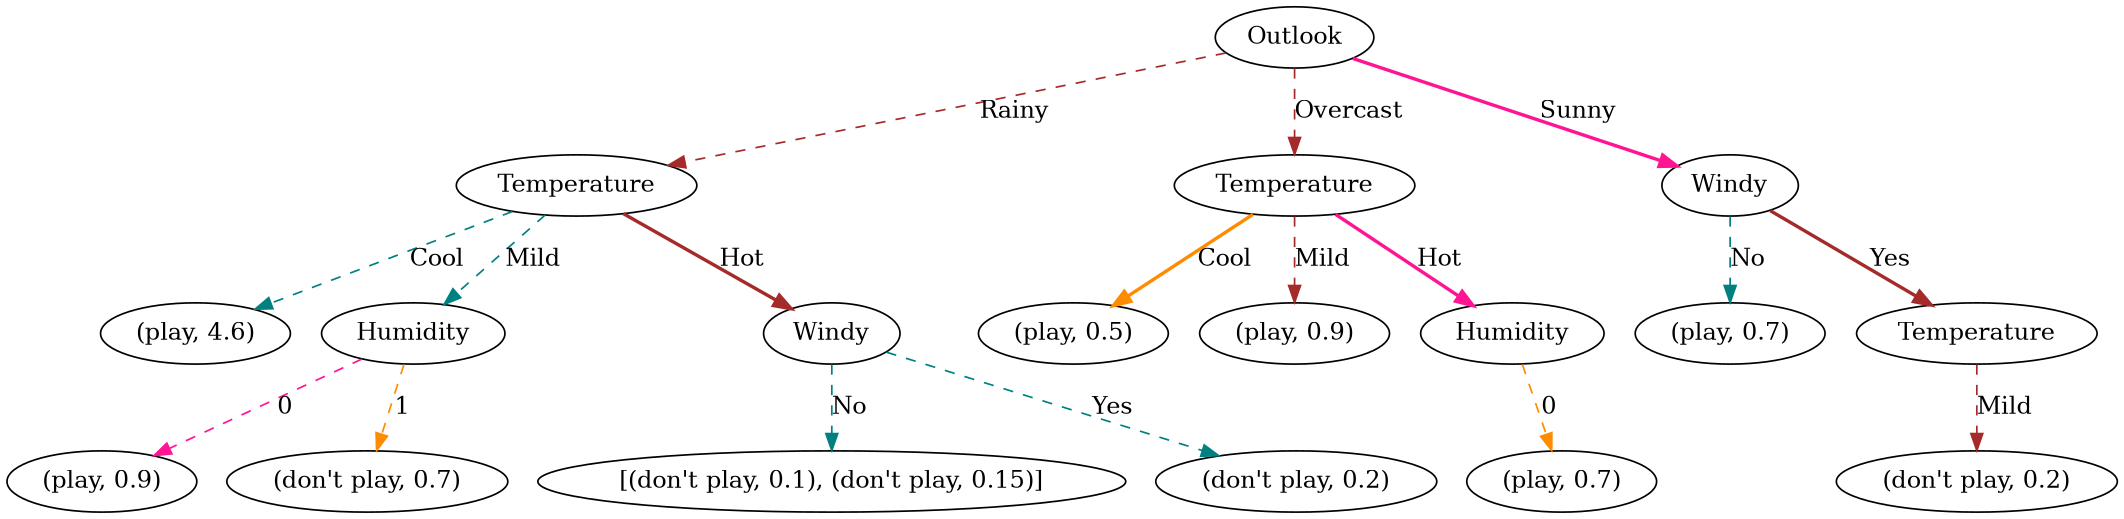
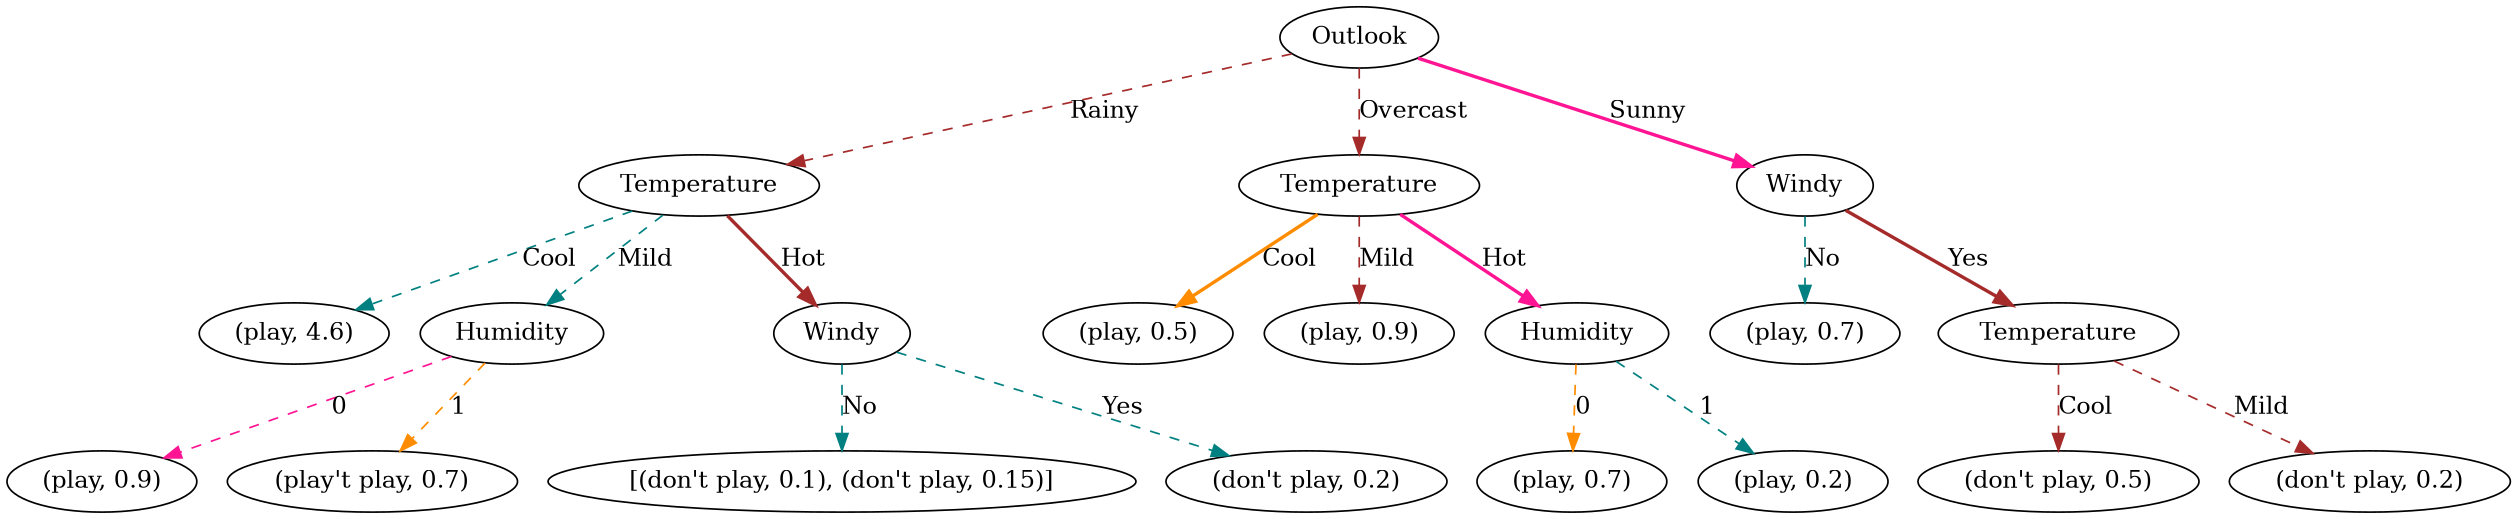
(367, 481) -> (372, 481)
none -> (1793, 481)
none -> (2059, 481)
